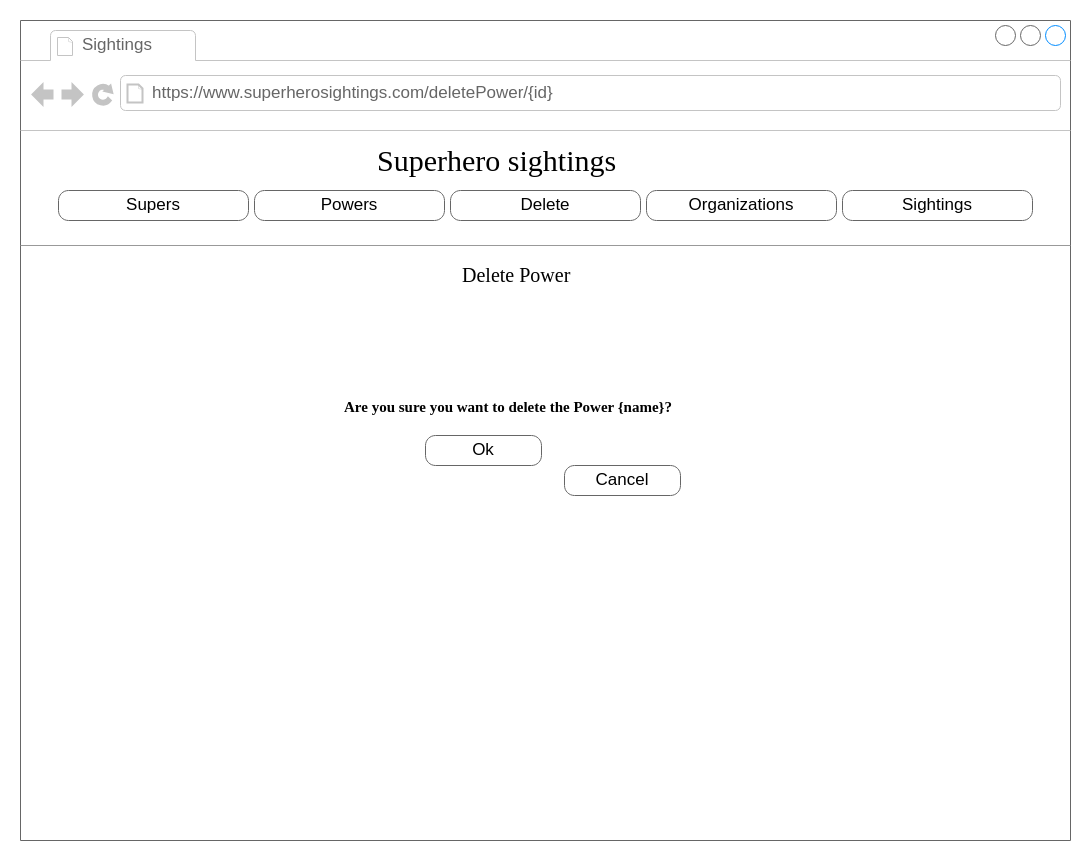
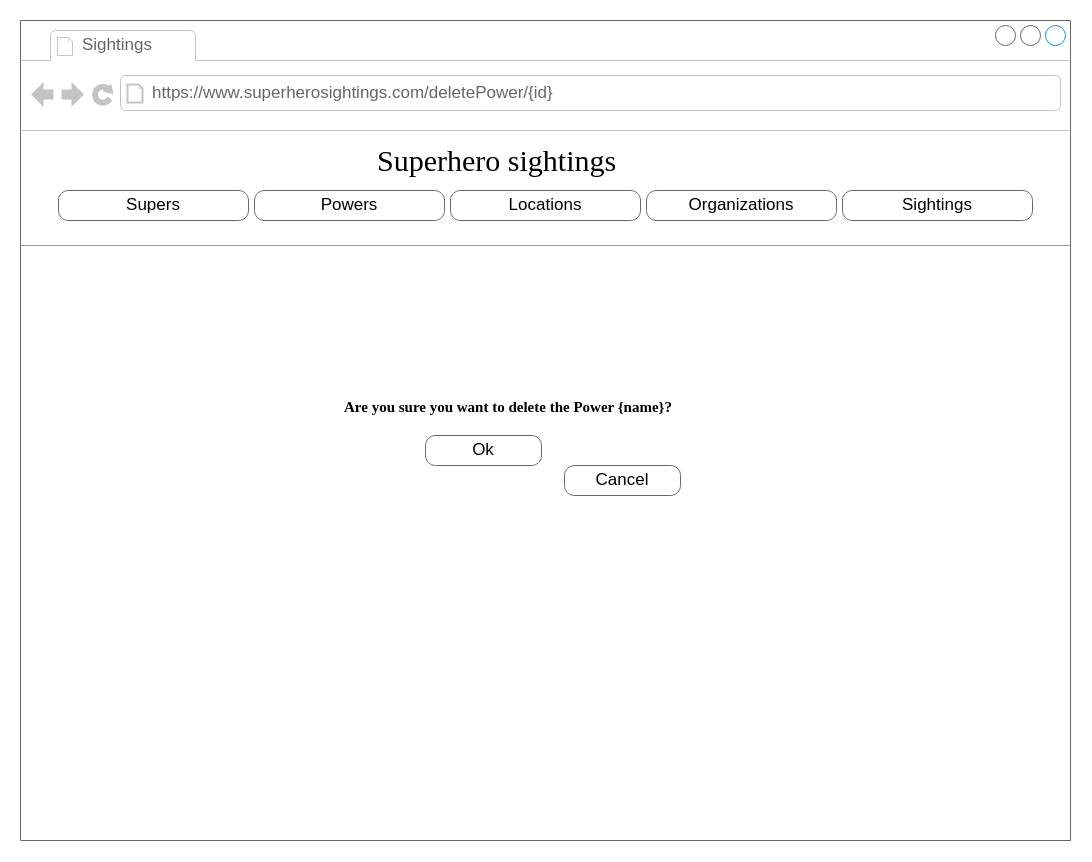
(546, 206) -> (546, 206)
(546, 276) -> none
